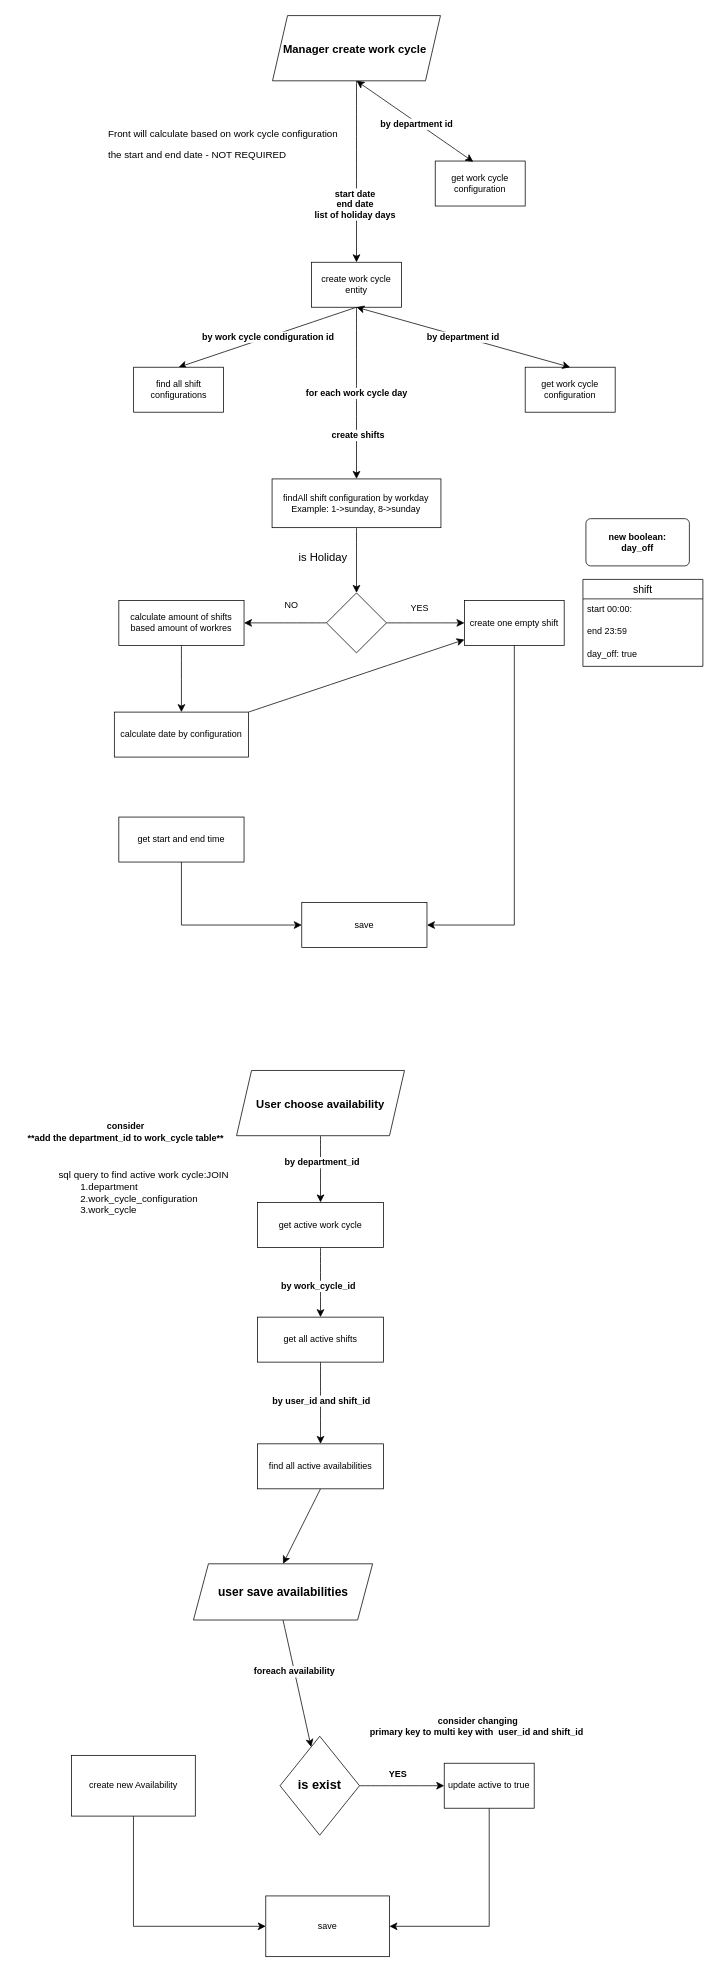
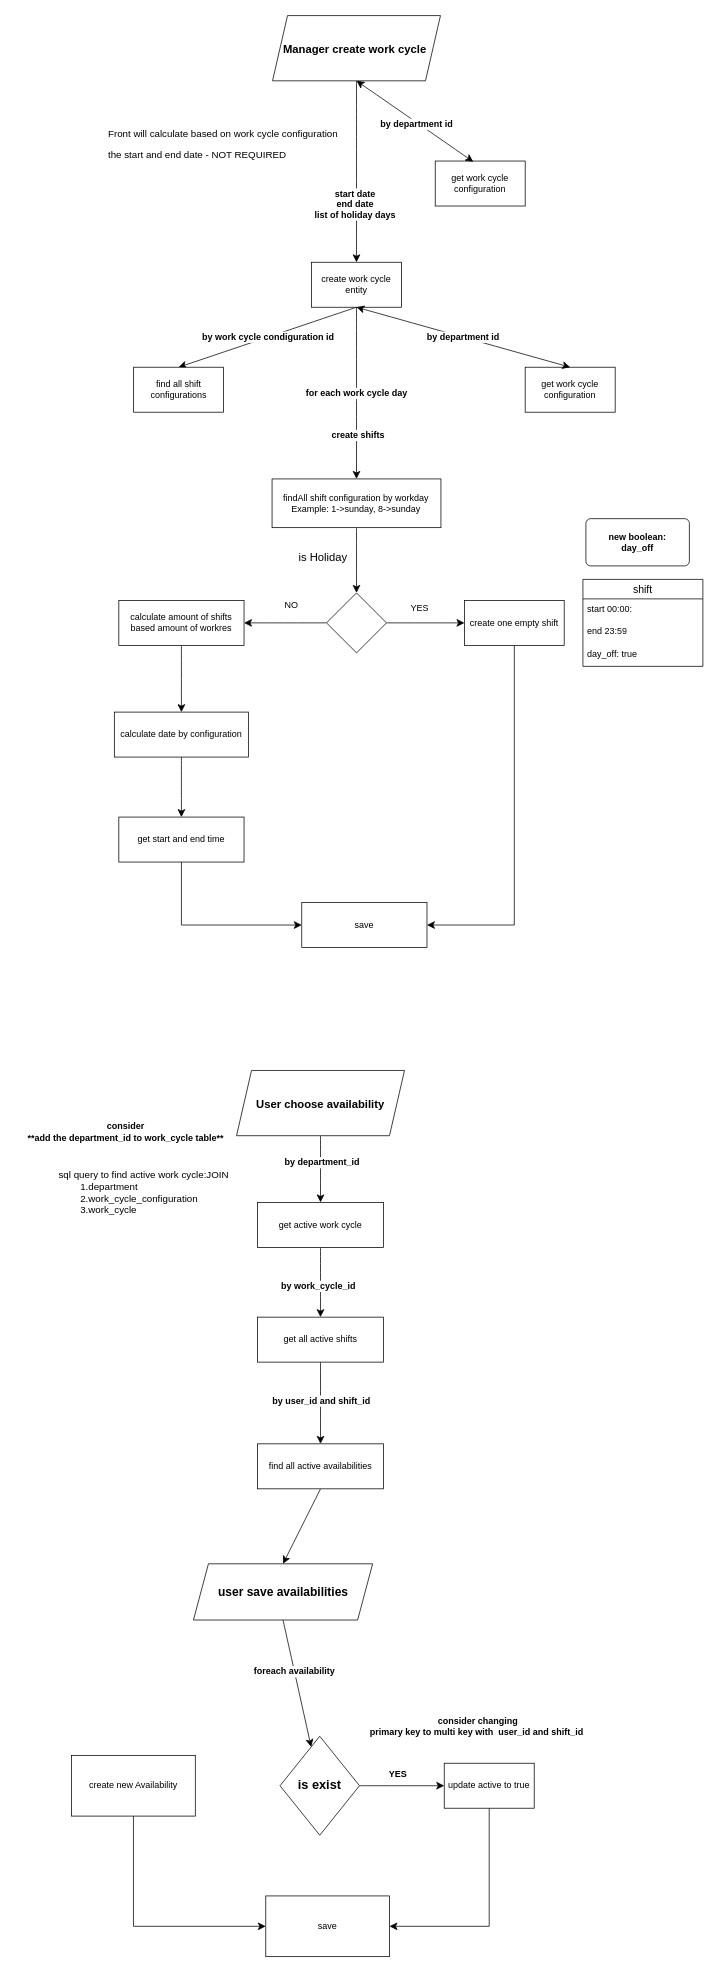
(355, 677) -> (182, 786)
